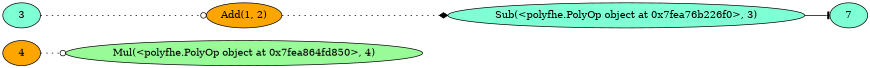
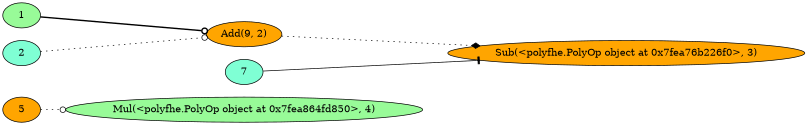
none -> (22, 15)
(22, 15) -> (22, 53)
(244, 15) -> (244, 34)
(626, 15) -> (626, 53)
(816, 15) -> (370, 66)
(22, 53) -> (22, 110)
